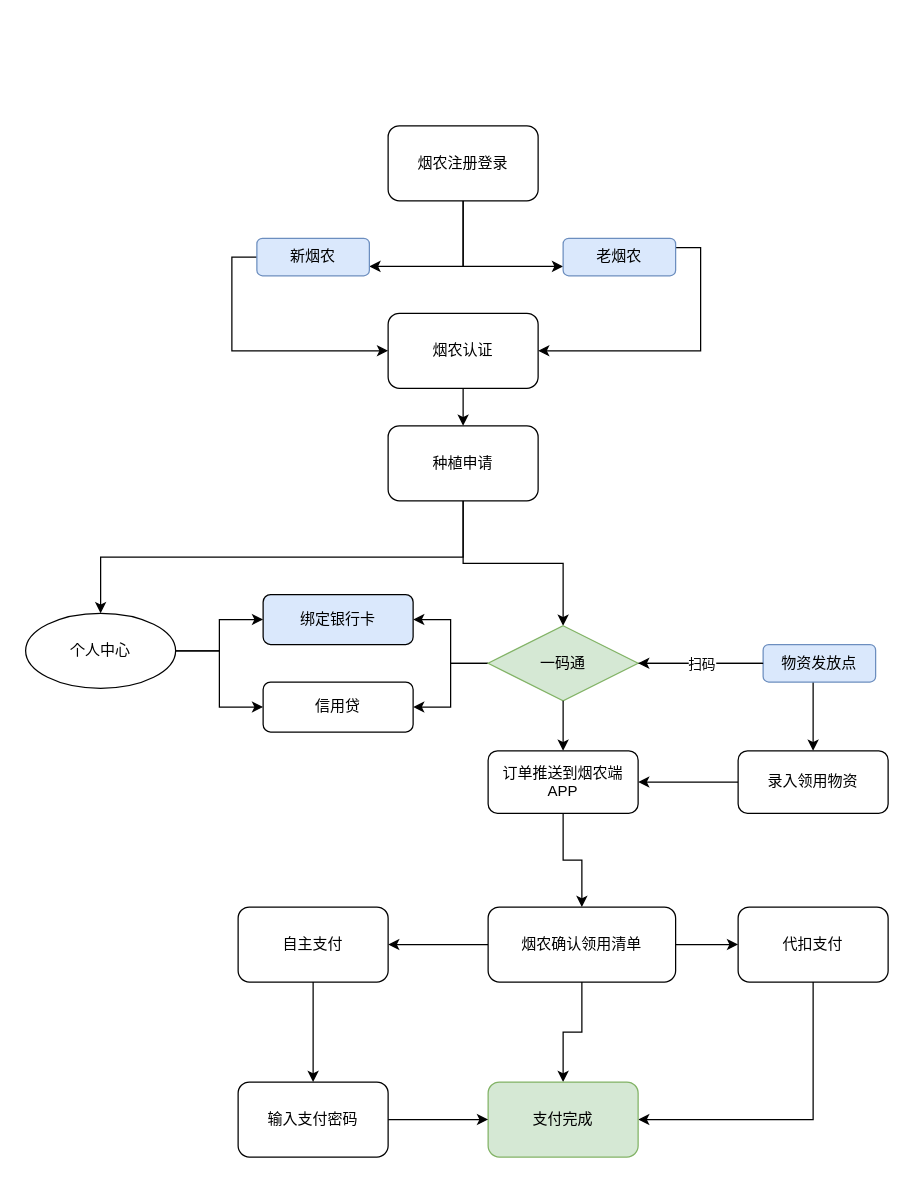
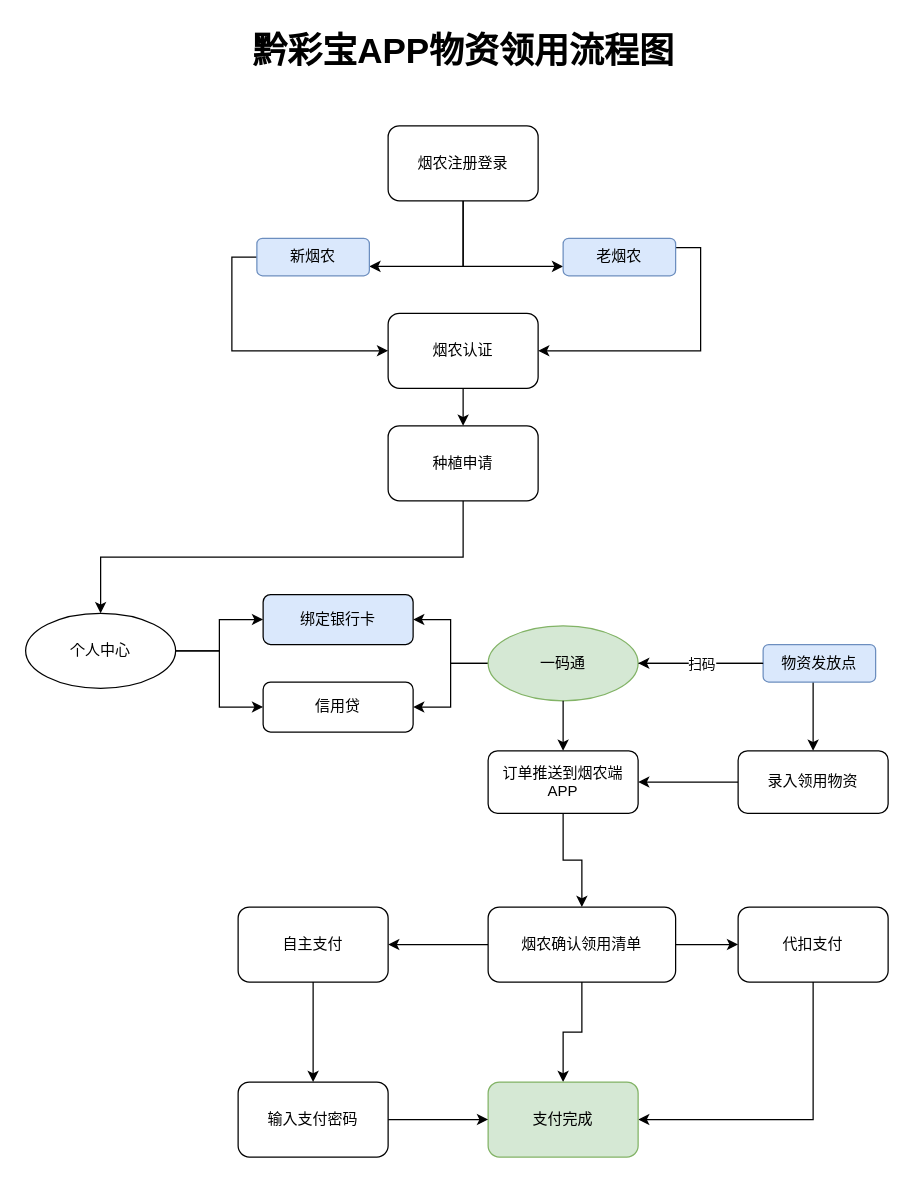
none -> (463, 51)
(537, 563) -> none
(563, 663) -> (563, 663)
